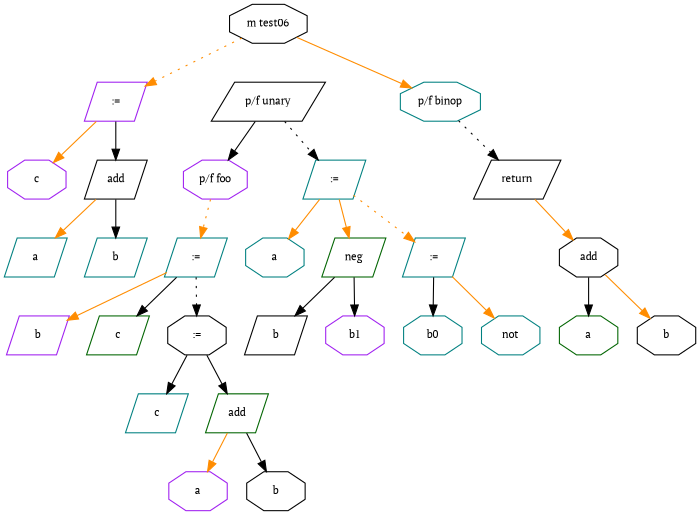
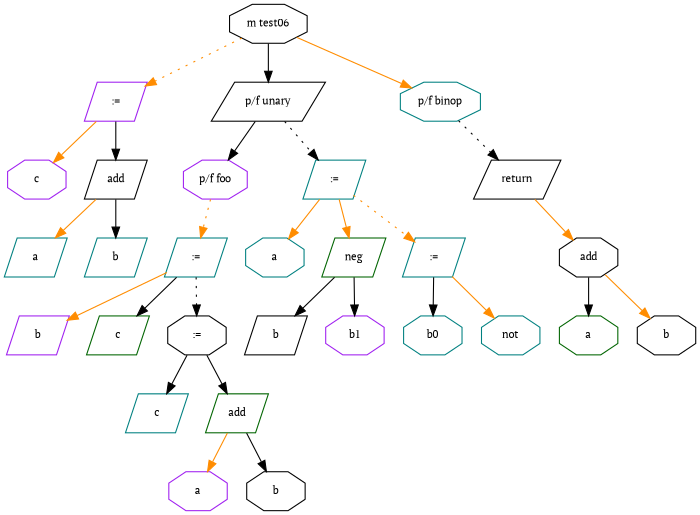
none -> (268, 57)
